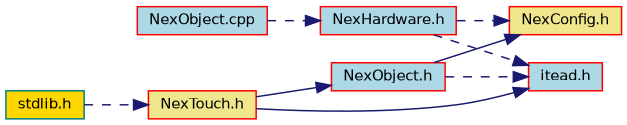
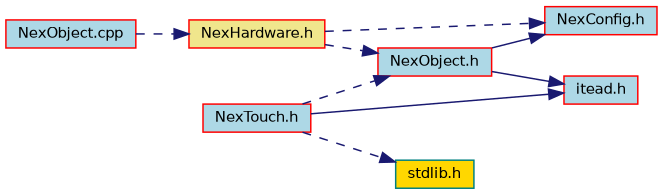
(388, 21) -> (257, 34)
(565, 21) -> (601, 21)
(462, 44) -> (344, 48)
(479, 77) -> (521, 77)
(286, 92) -> (339, 92)
(109, 105) -> (342, 145)
(202, 105) -> (257, 118)
